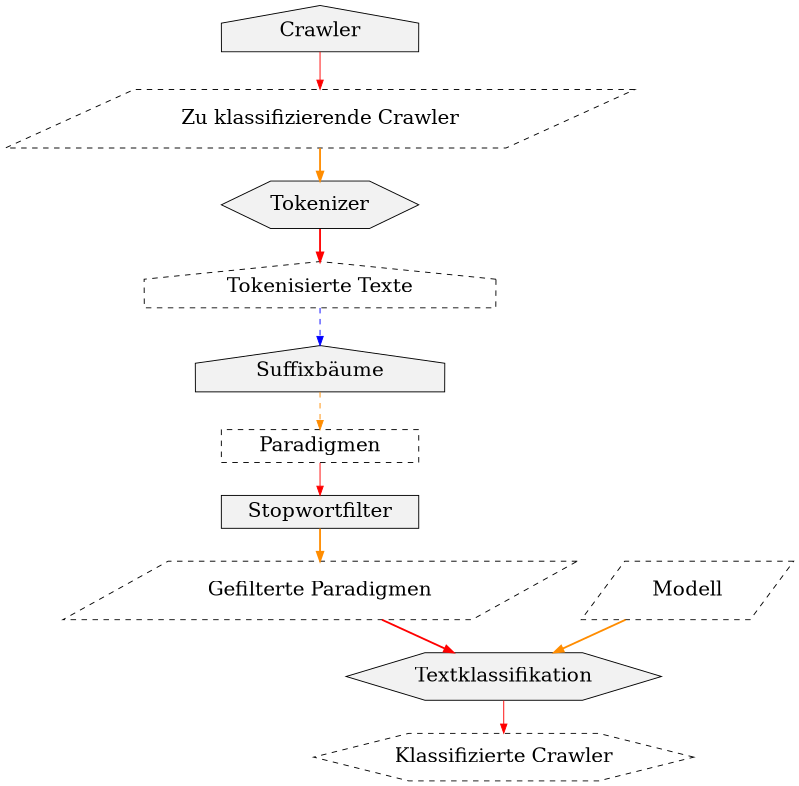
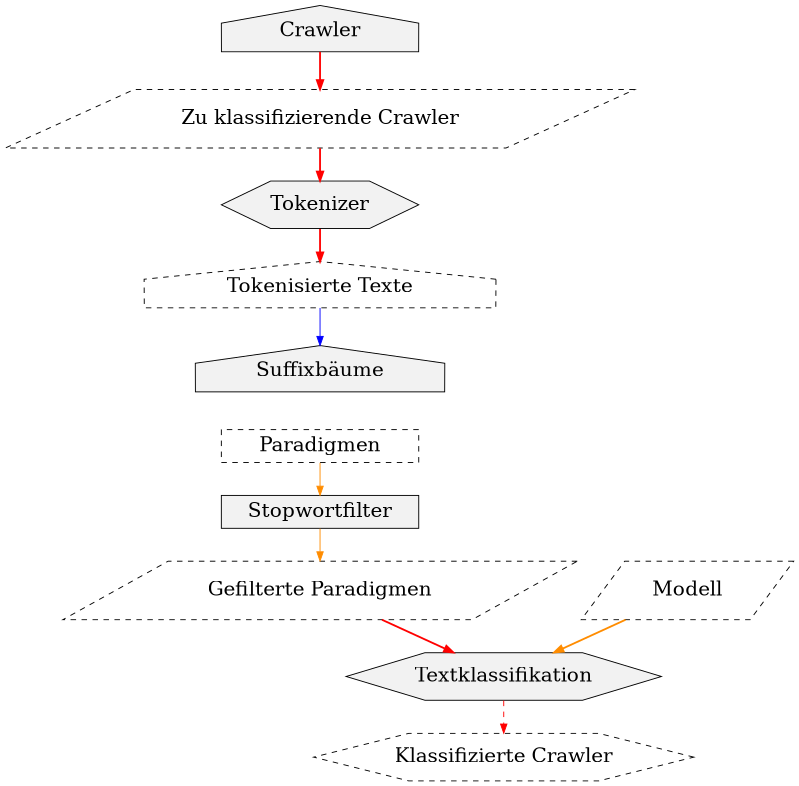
(320, 66) -> (320, 66)
(320, 160) -> (320, 160)
(320, 322) -> (320, 322)
(320, 406) -> none
(320, 474) -> (320, 474)
(320, 540) -> (320, 540)
(504, 712) -> (504, 712)
